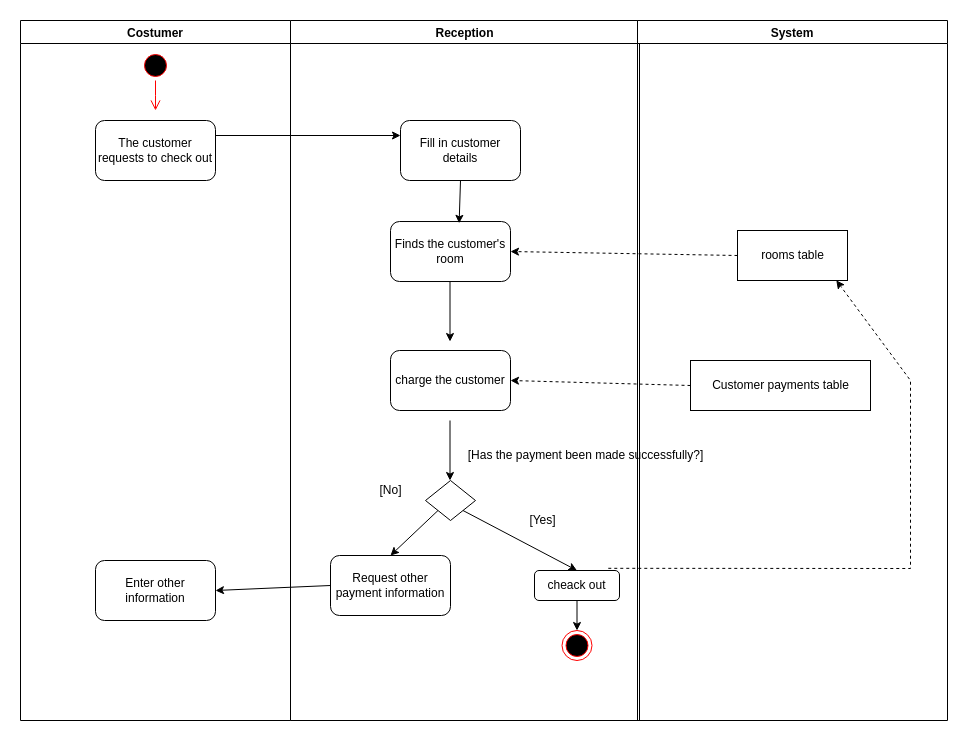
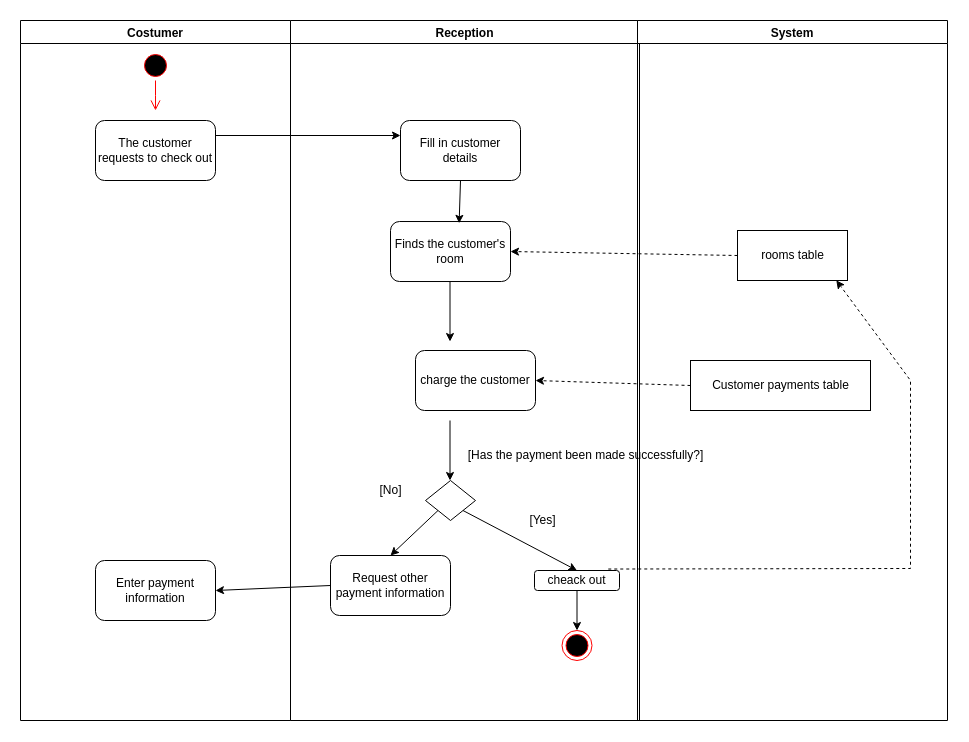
(451, 381) -> (476, 381)
(577, 586) -> (577, 581)
(156, 591) -> (156, 591)
